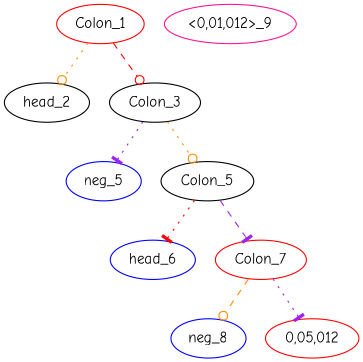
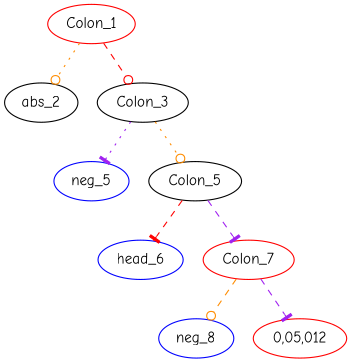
(230, 24) -> none
(47, 103) -> (41, 103)
(182, 218) -> (170, 218)
(285, 297) -> (273, 297)
